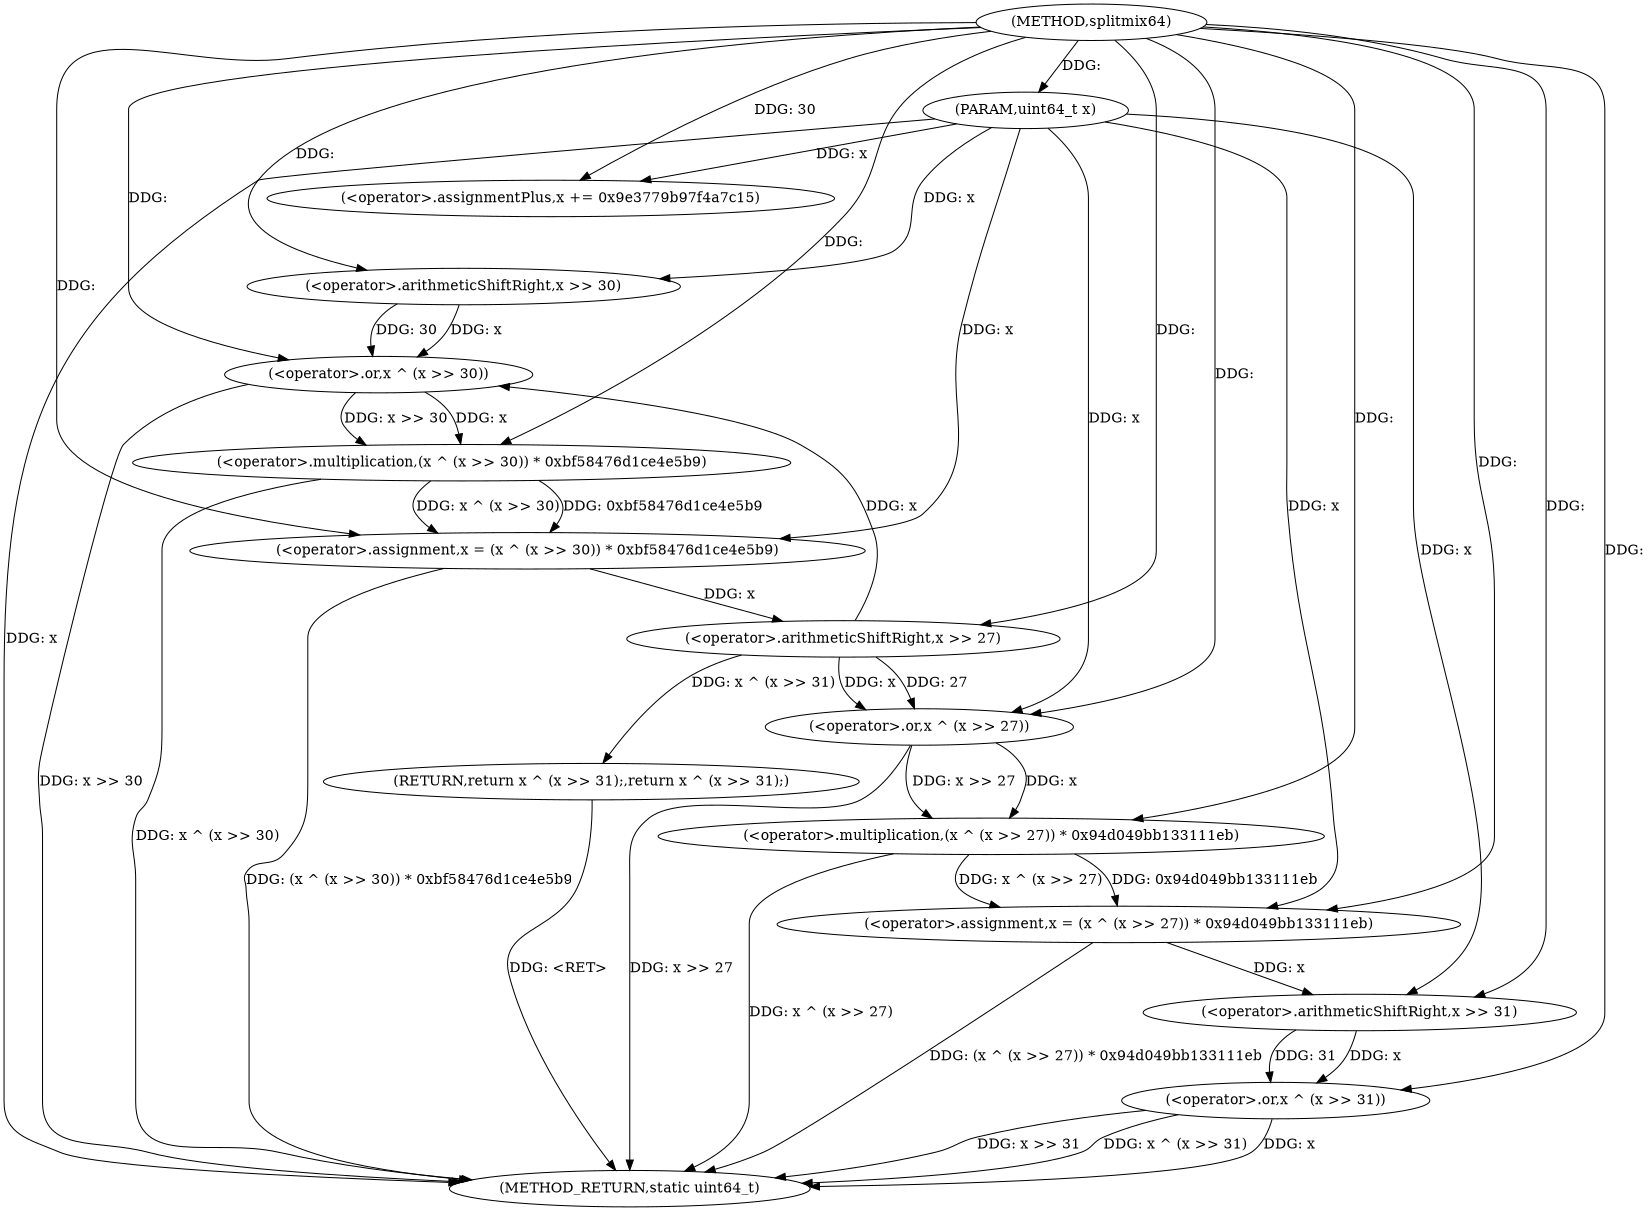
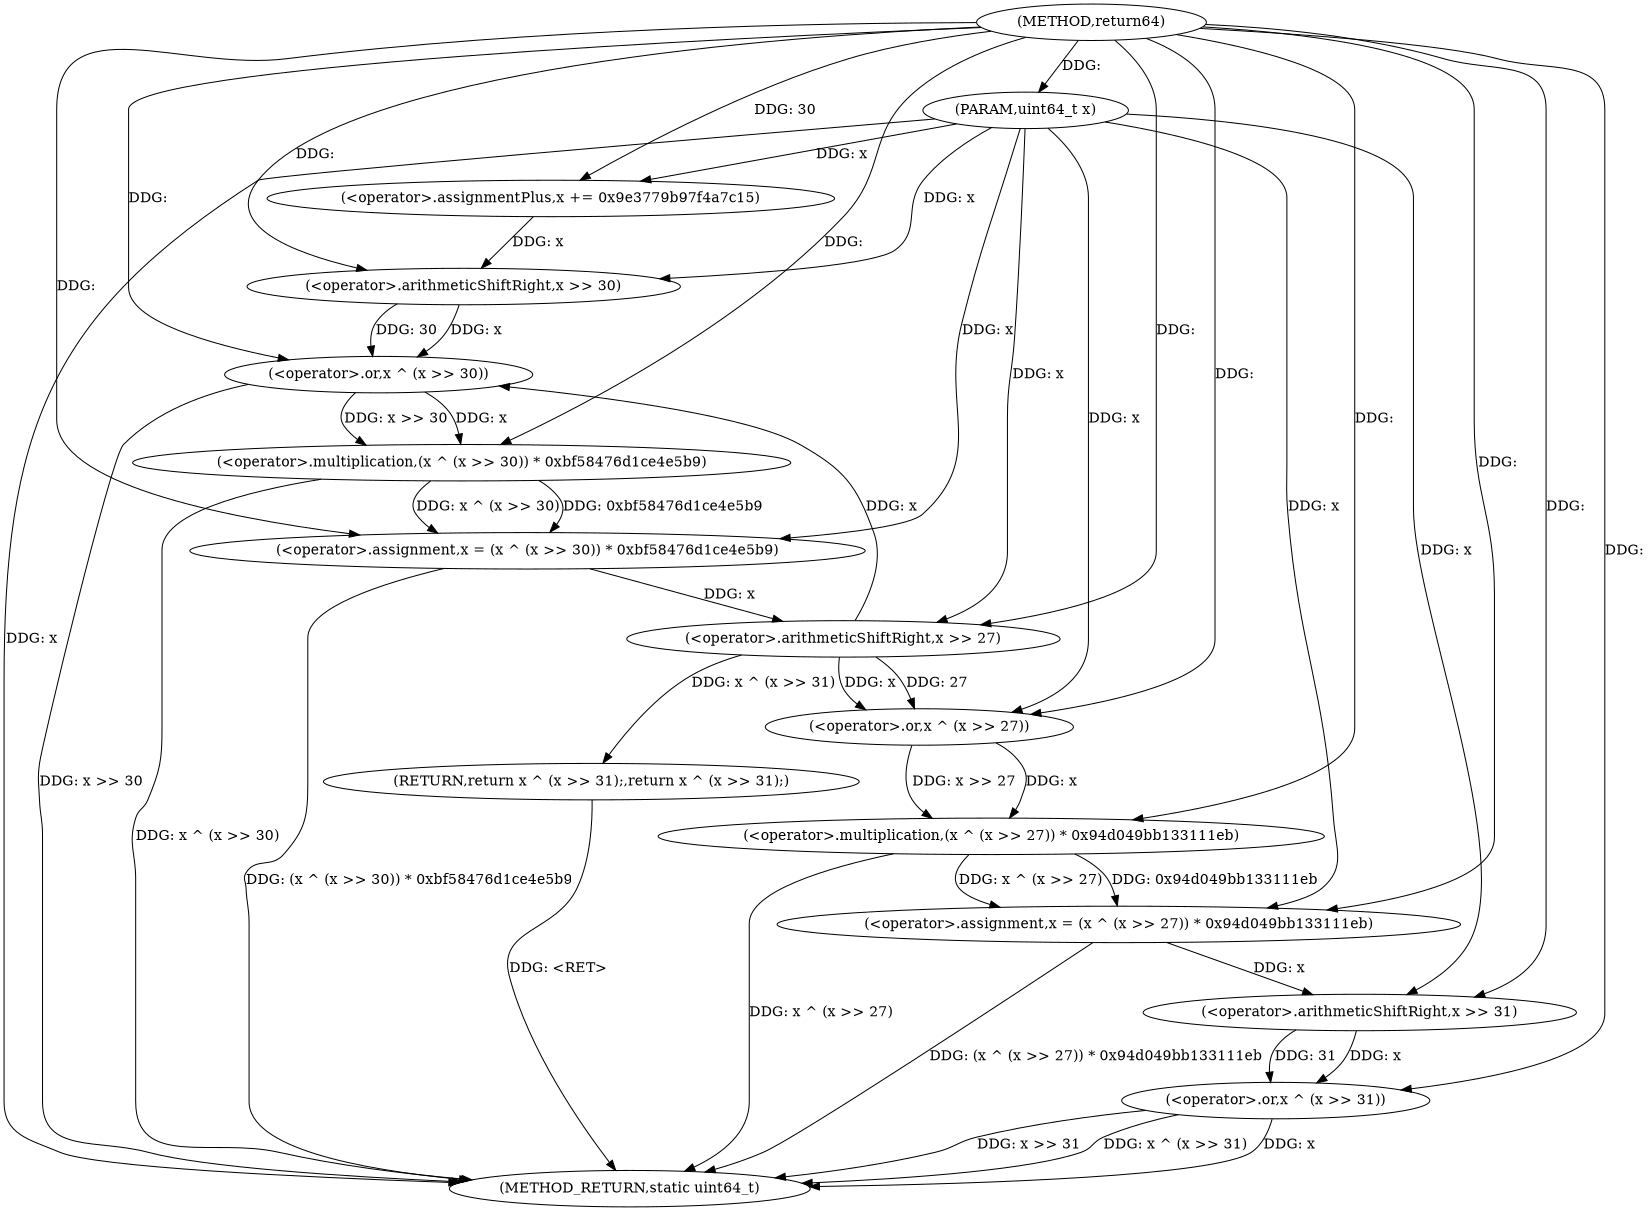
(1091, 22) -> (1091, 22)
none -> (511, 239)
none -> (1009, 388)
(632, 841) -> none
